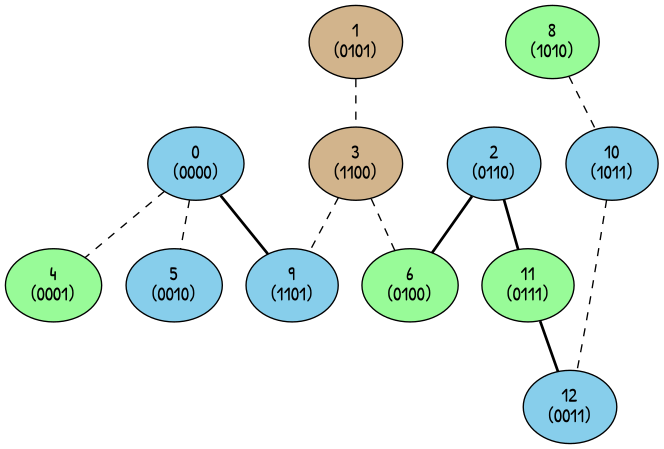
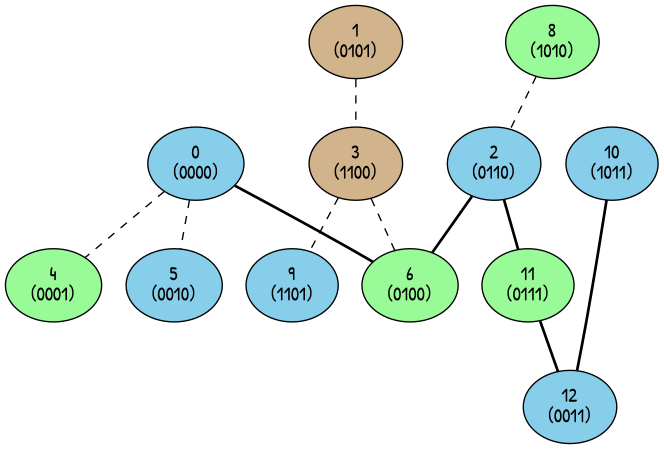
(582, 103) -> (523, 103)
(244, 225) -> (304, 223)
(593, 285) -> (593, 285)
